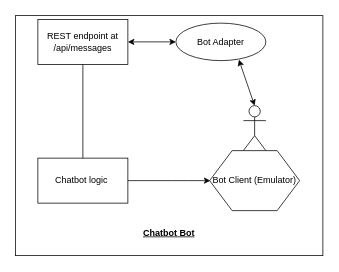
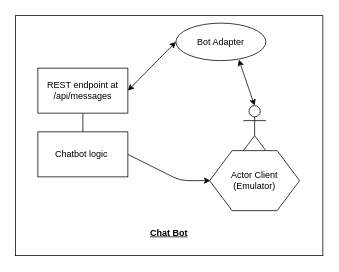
(83, 42) -> (83, 90)
(169, 135) -> (169, 135)
(83, 180) -> (83, 154)
(255, 180) -> (255, 180)
